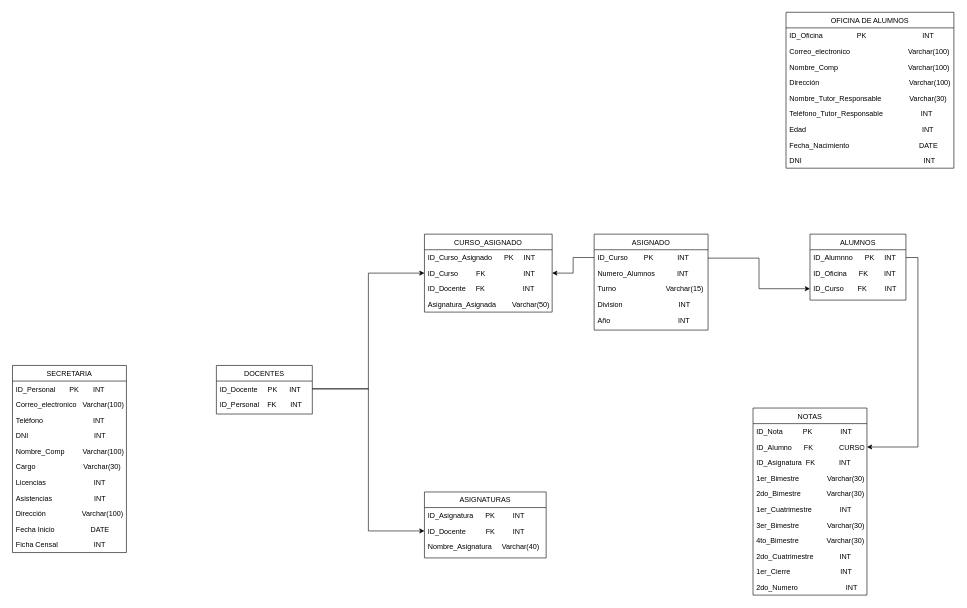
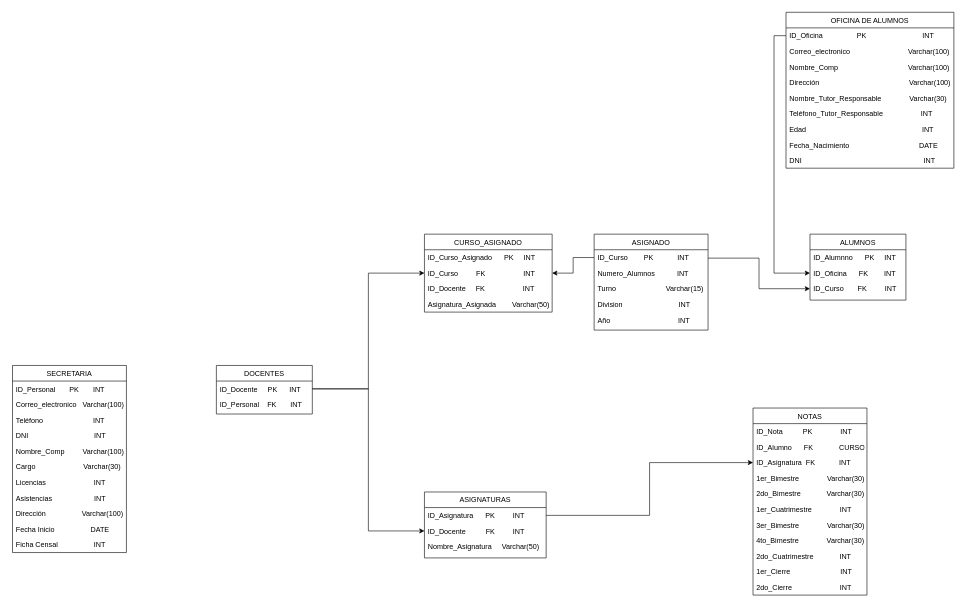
none -> (775, 36)
(913, 258) -> none
none -> (650, 490)
(492, 547) -> (492, 547)
(820, 588) -> (819, 588)
